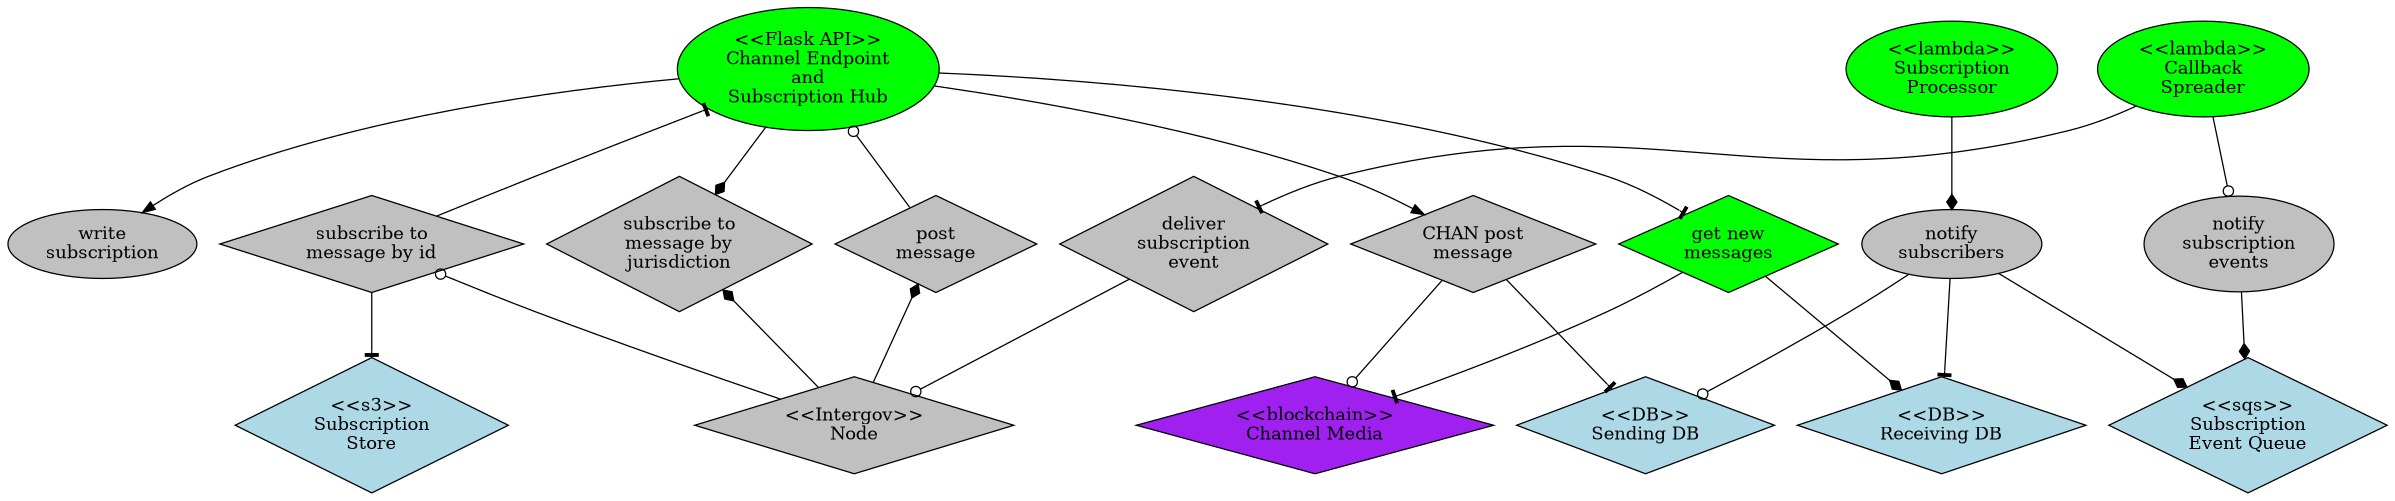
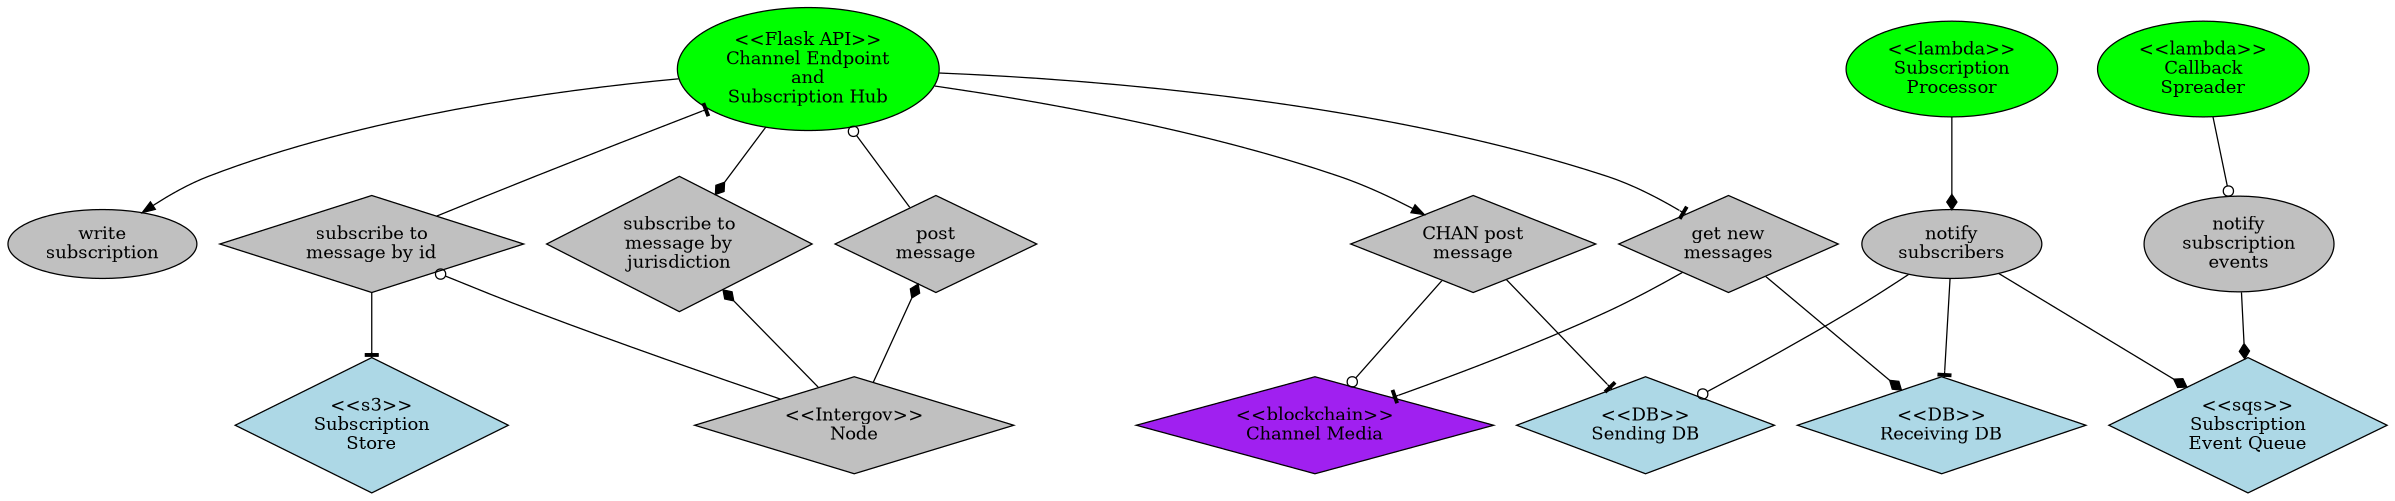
(1194, 244) -> none
(1728, 244) -> (1728, 244)
